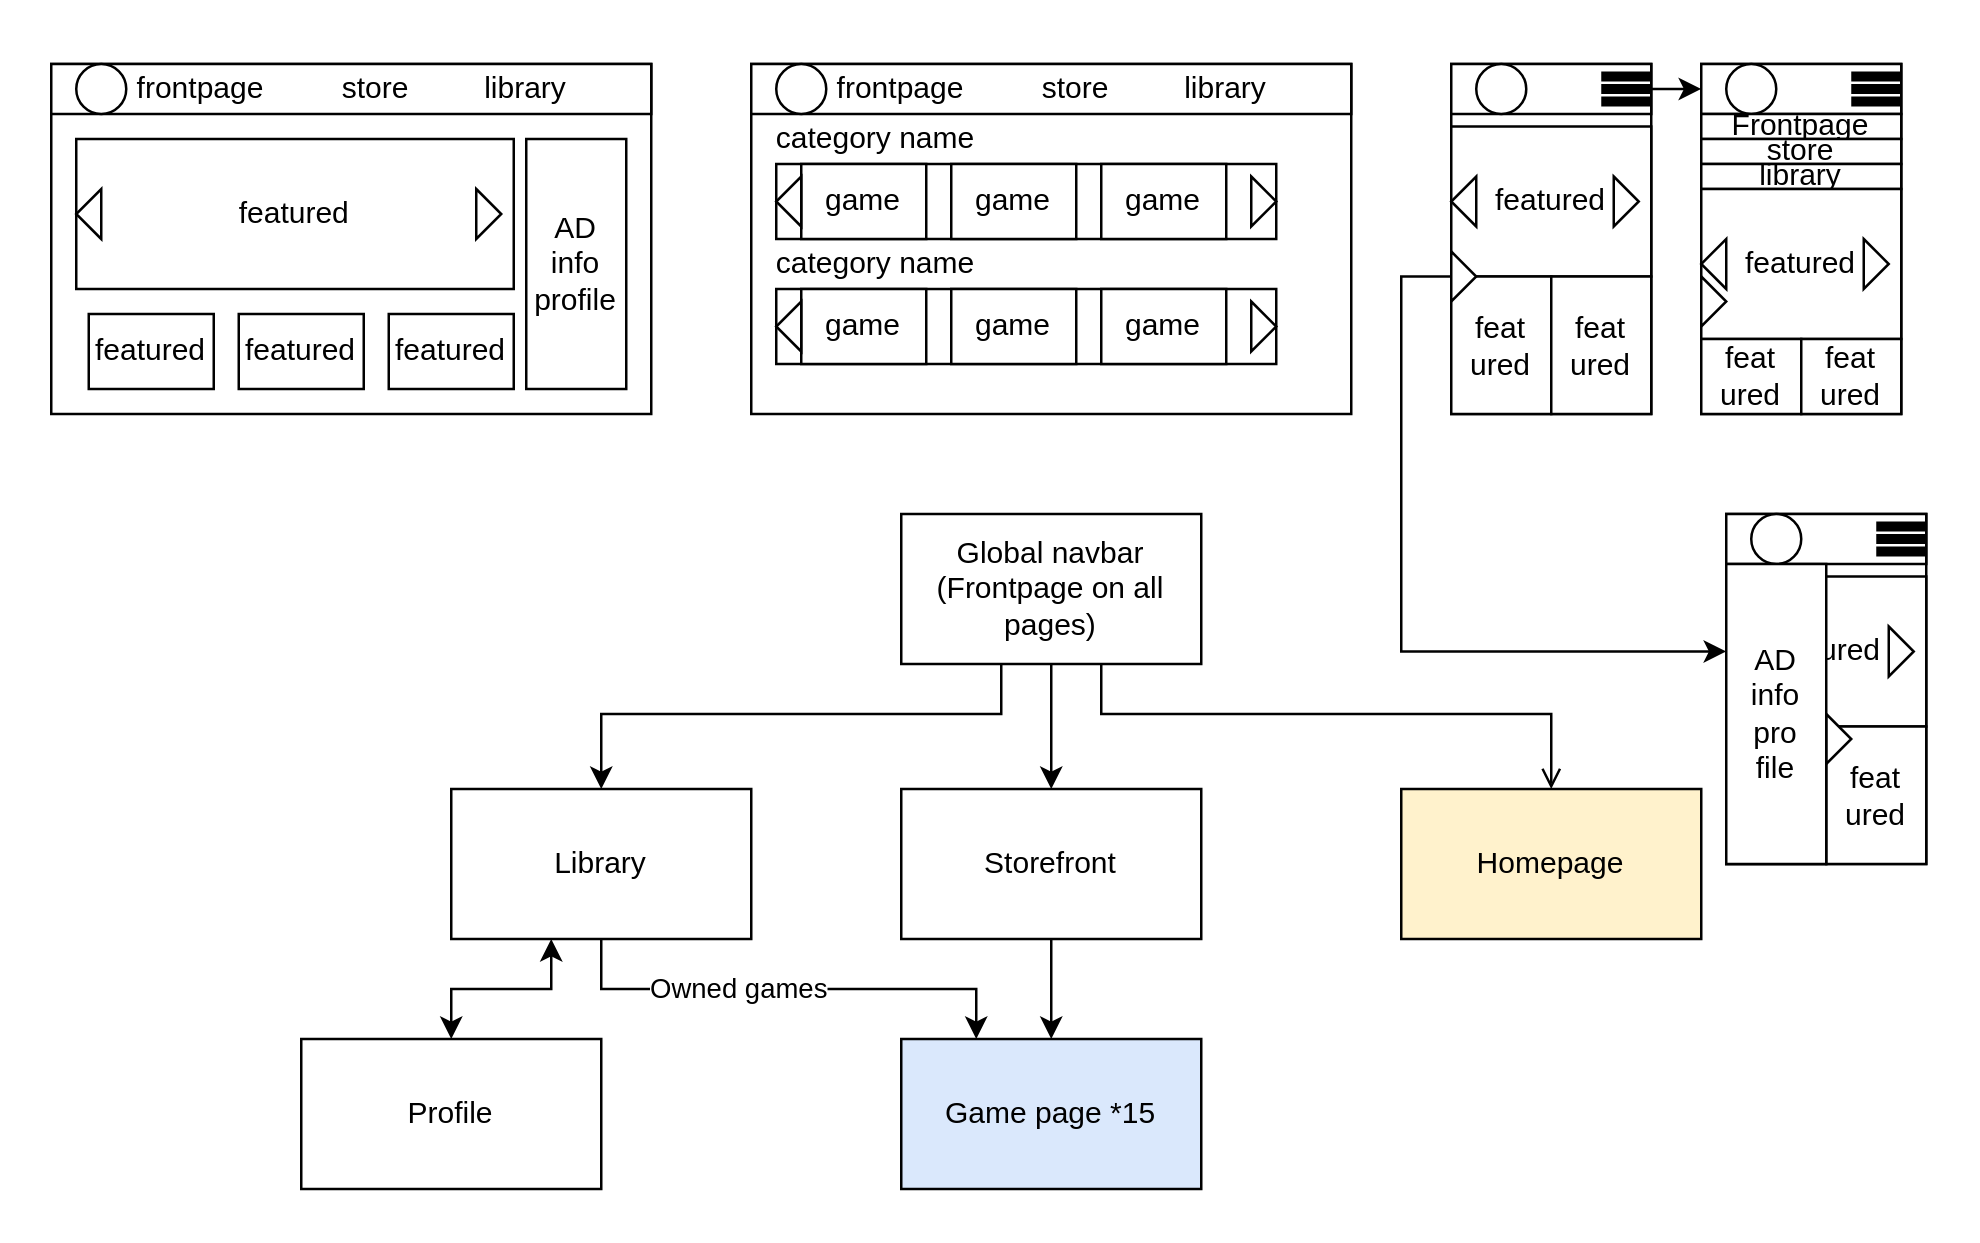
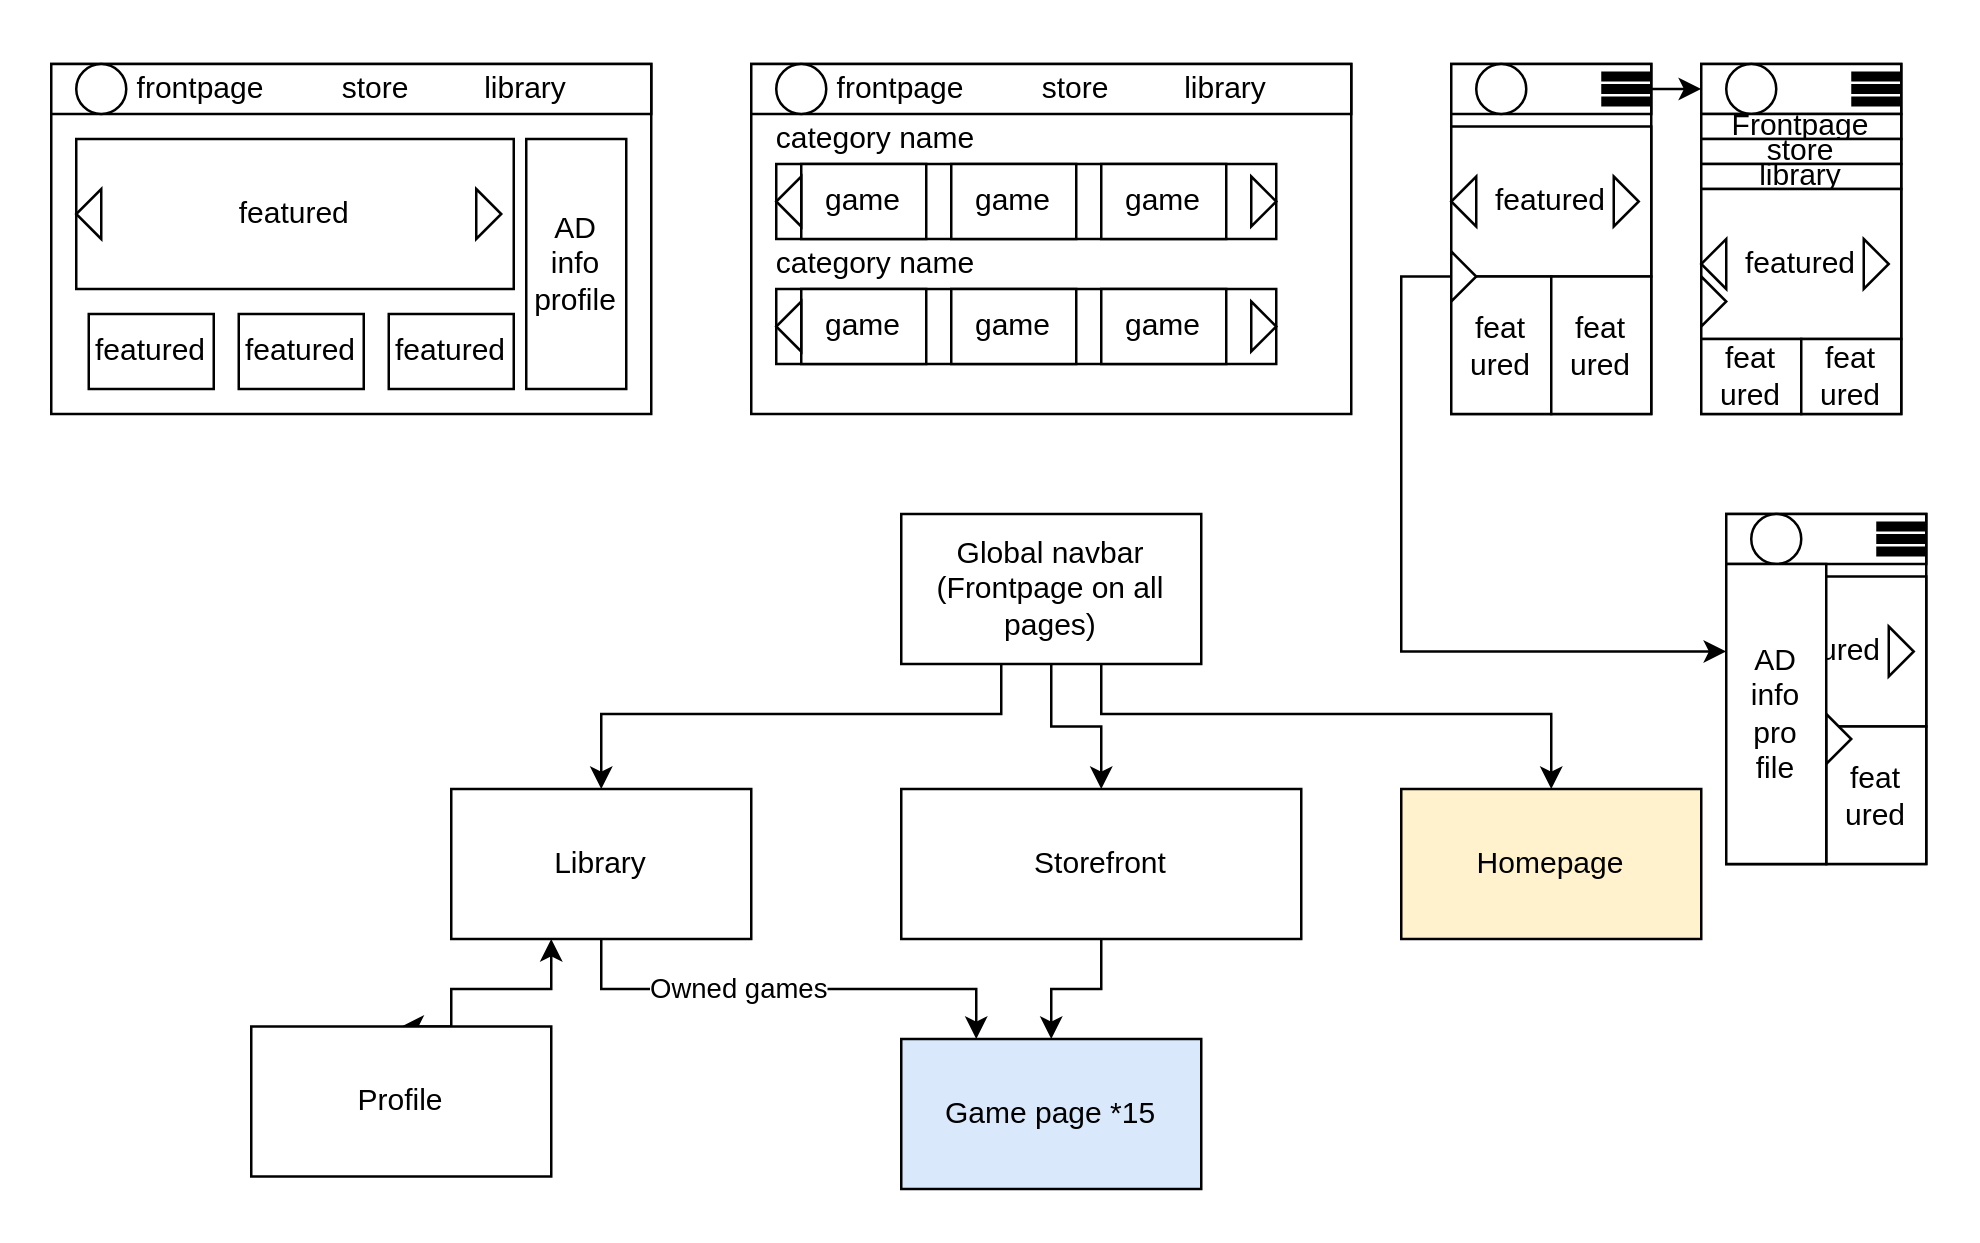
(1551, 775) -> (1551, 771)
(1051, 864) -> (1101, 864)
(451, 1114) -> (401, 1101)
